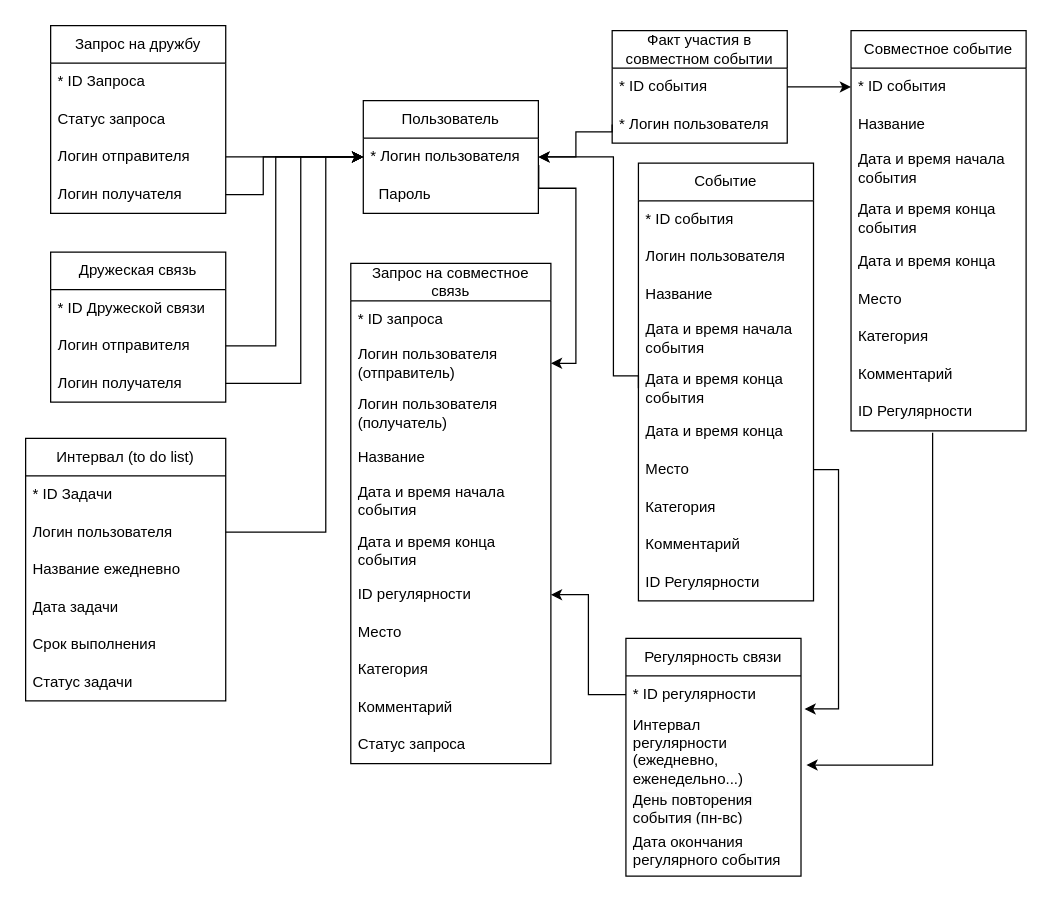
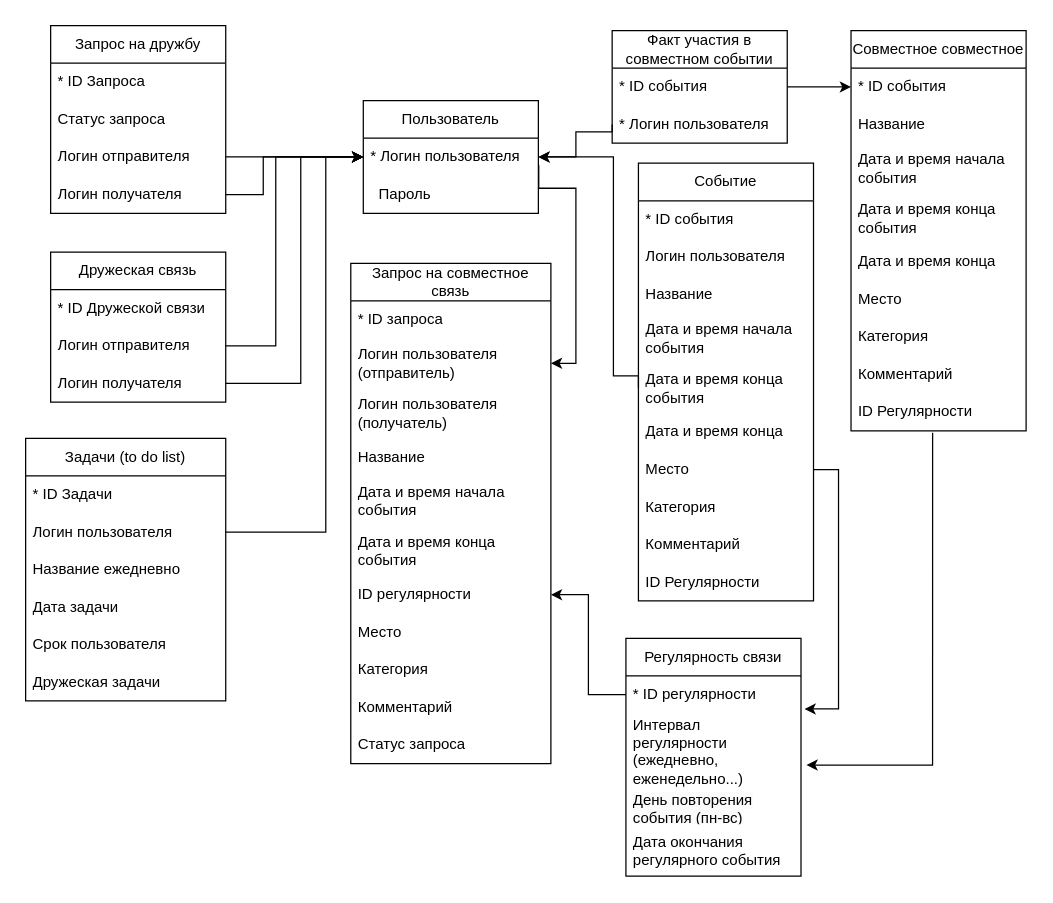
(938, 49) -> (938, 49)
(126, 457) -> (126, 457)
(94, 644) -> (103, 644)
(86, 682) -> (98, 682)
